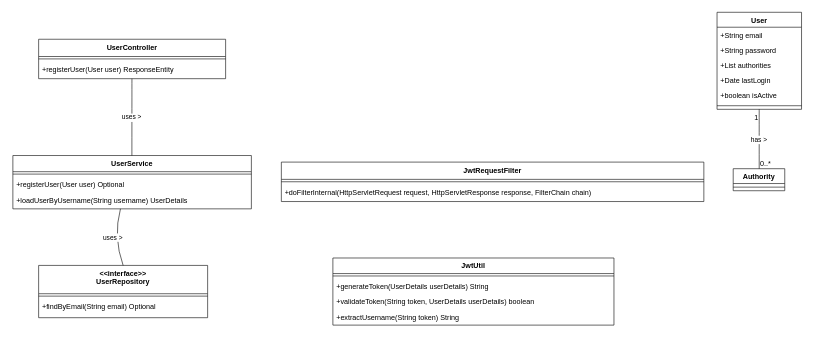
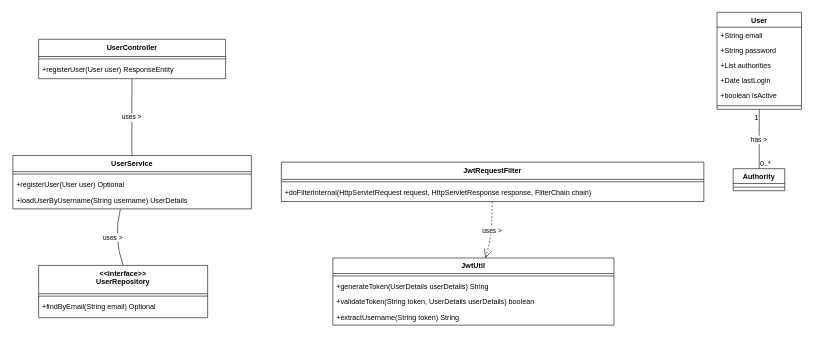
none -> (490, 239)
